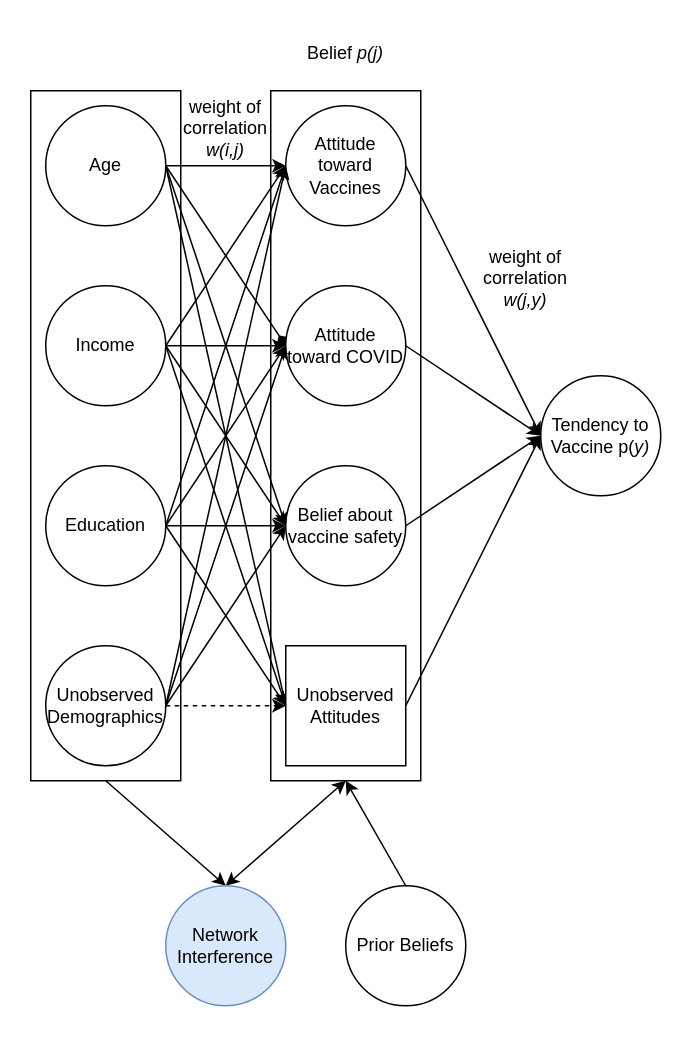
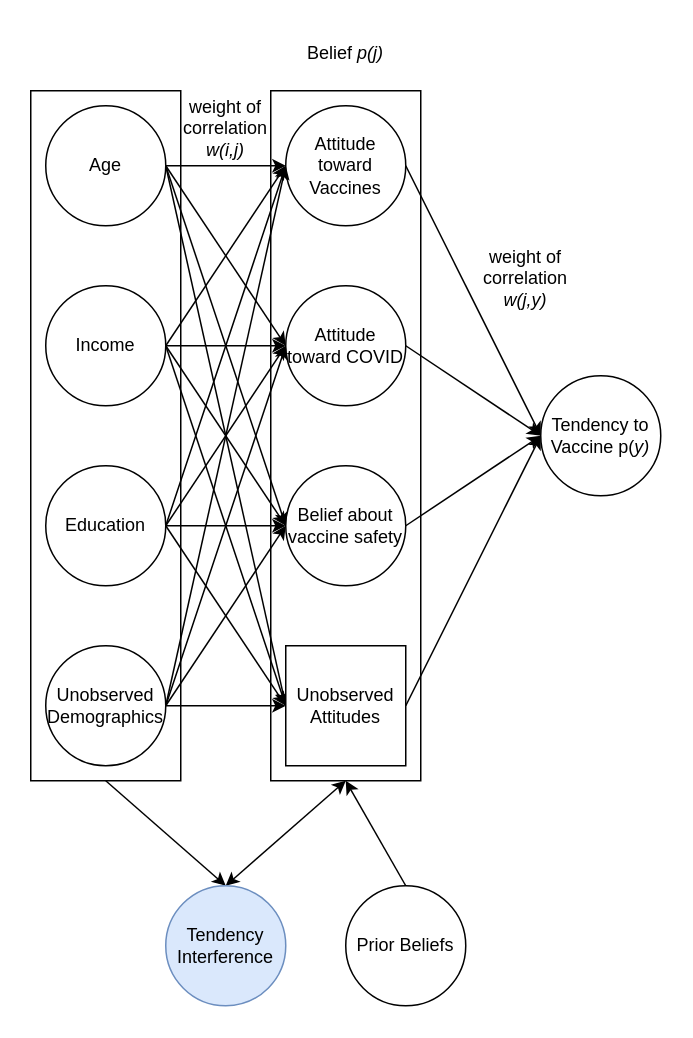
(279, 335) -> (279, 336)
(221, 706) -> (221, 706)
(226, 946) -> (226, 946)
